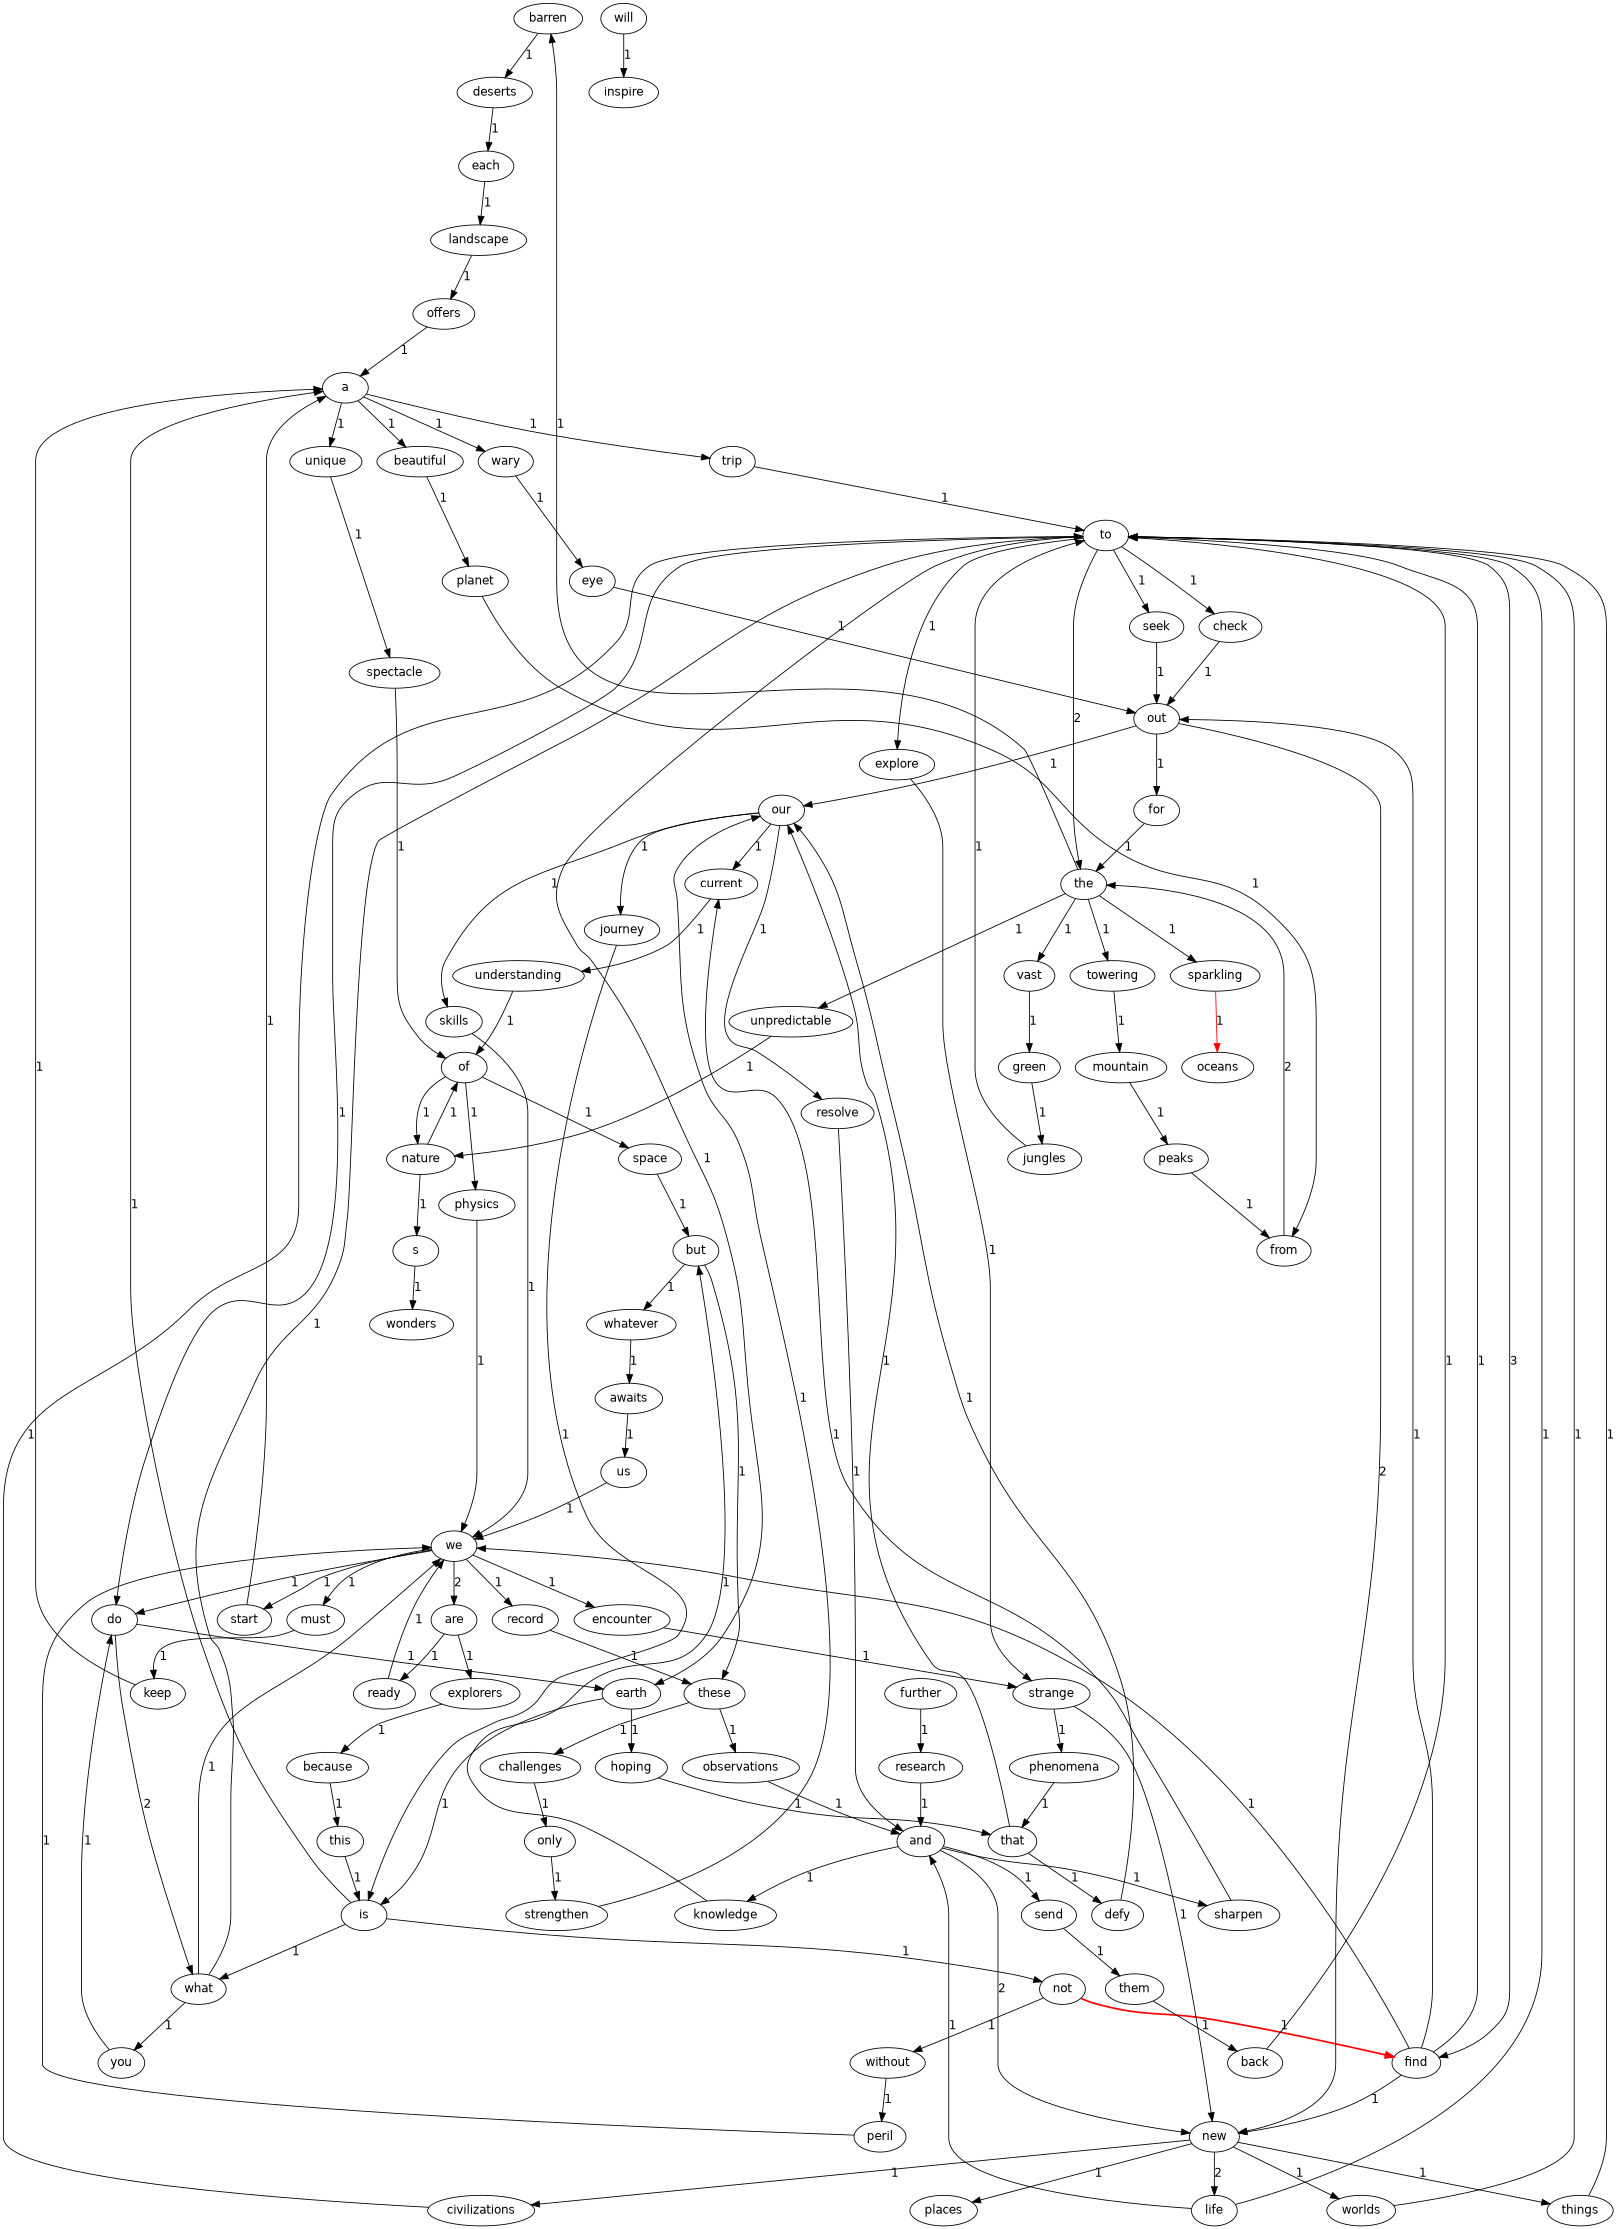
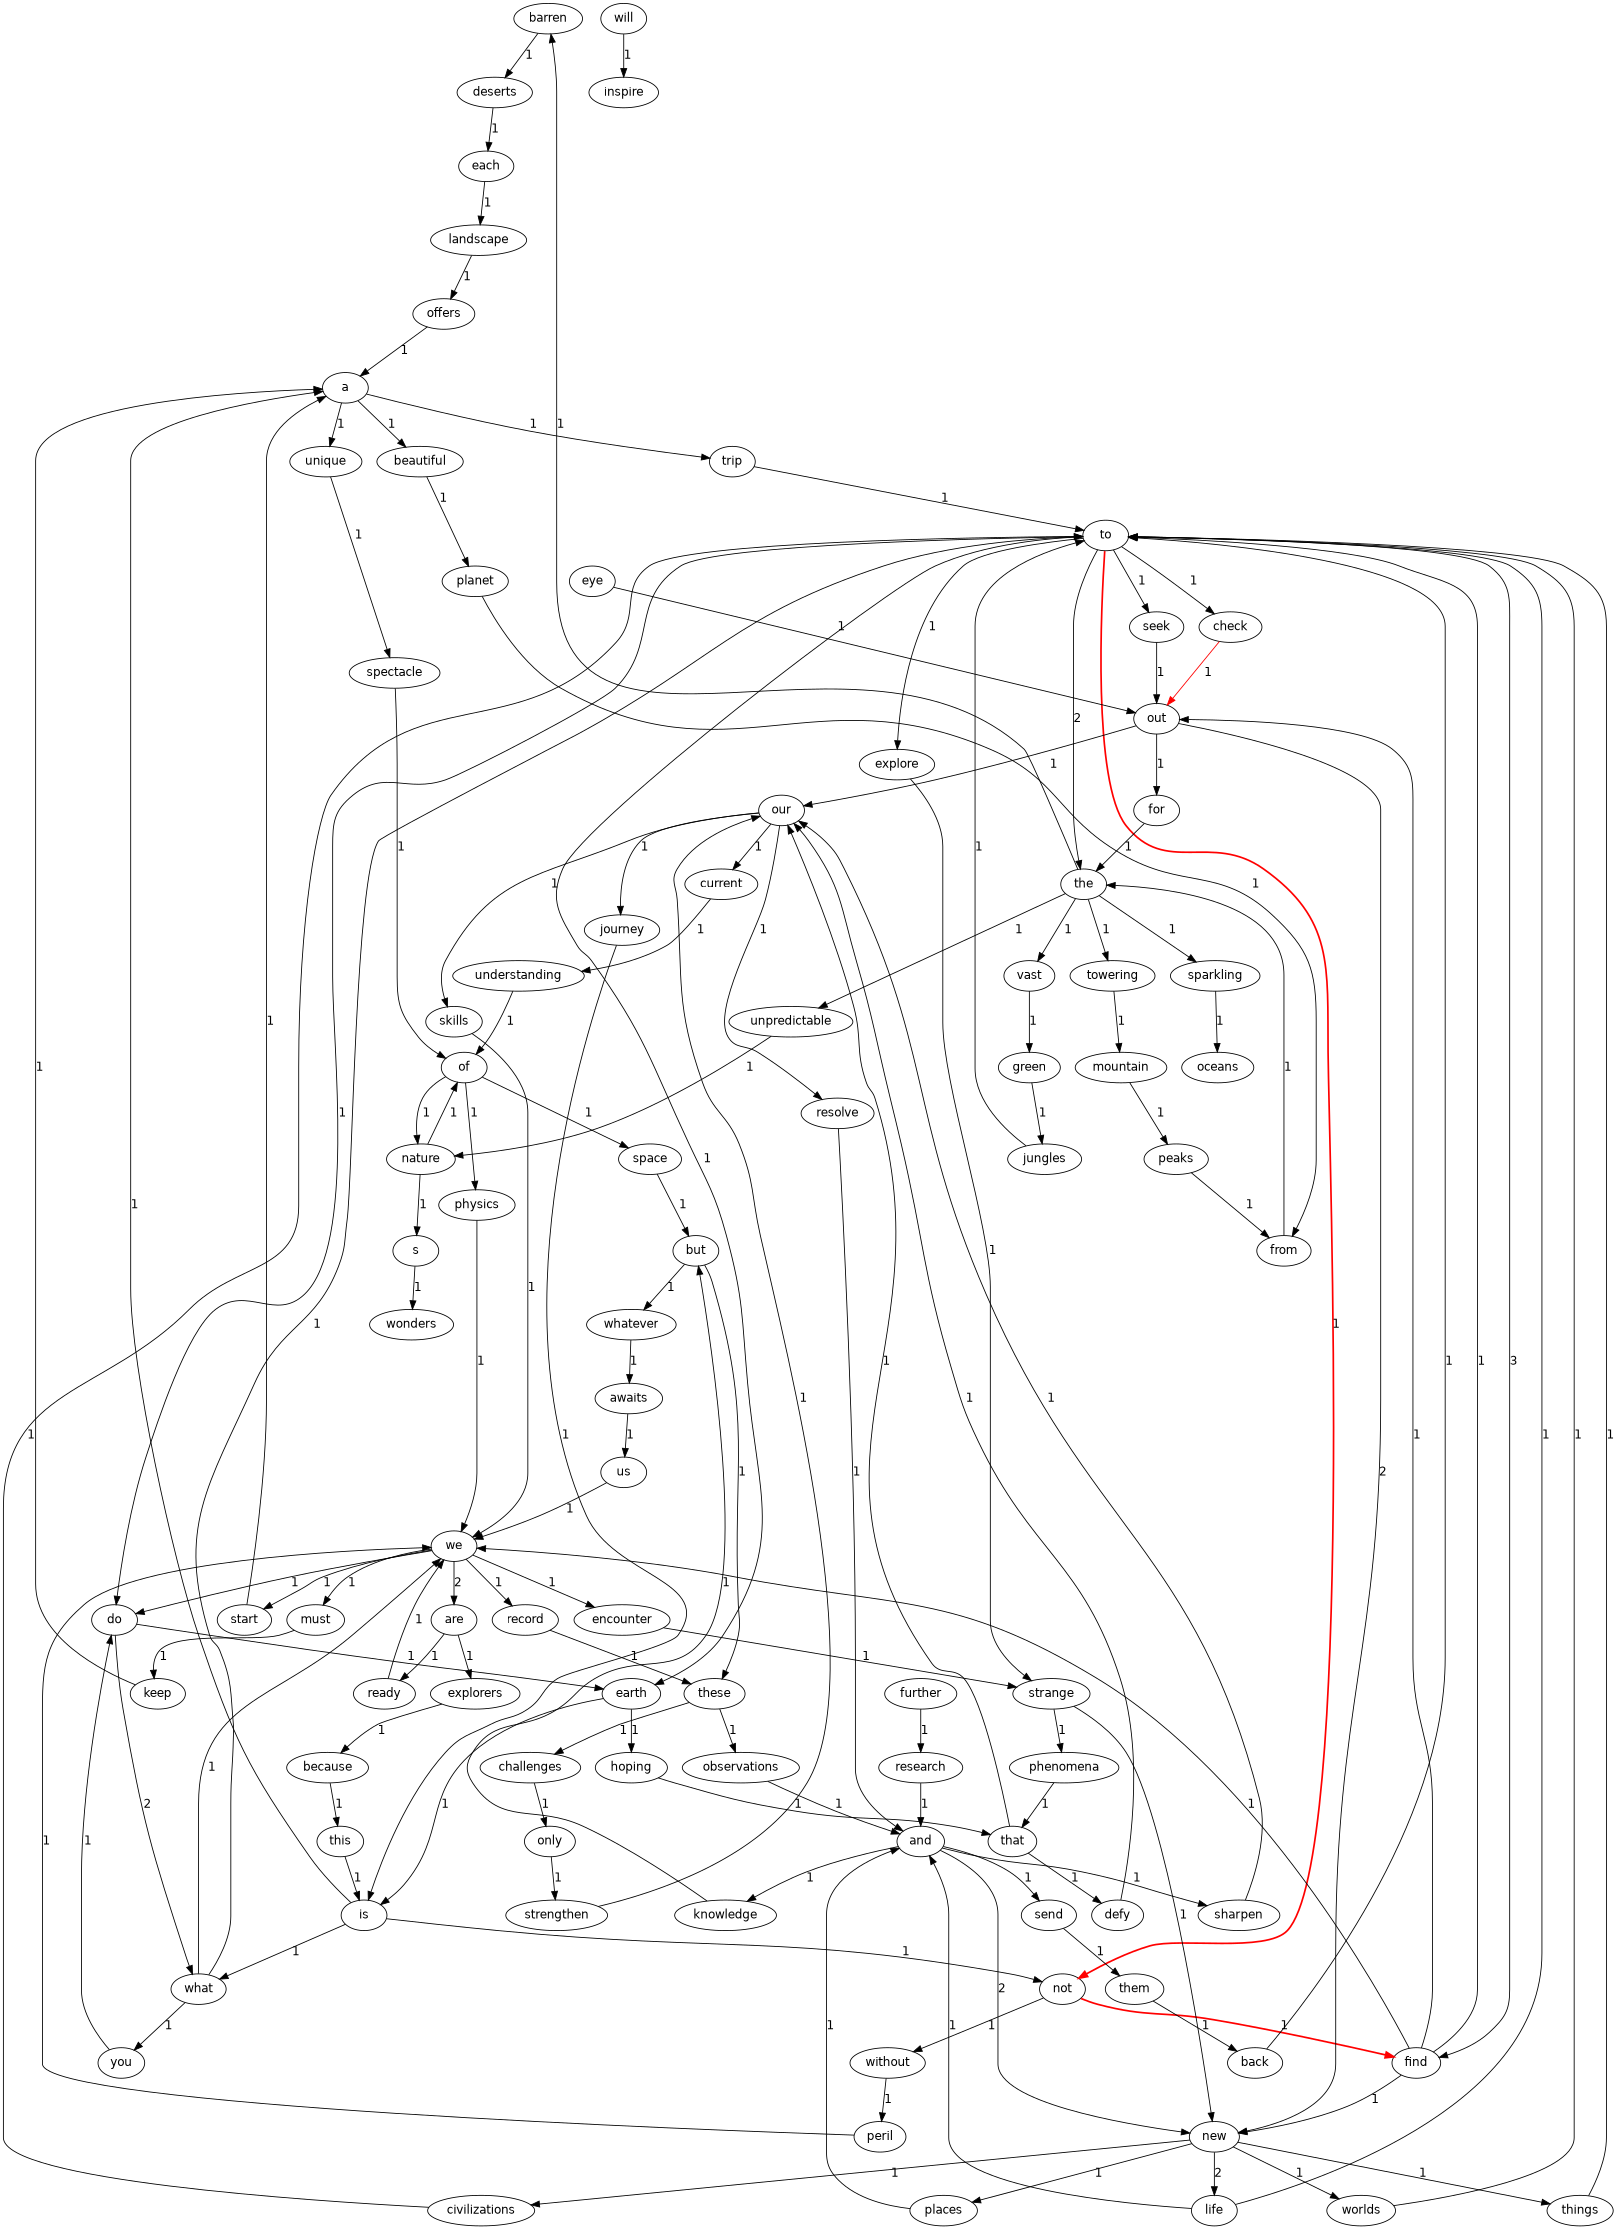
(506, 462) -> none
(1196, 670) -> (1196, 670)
(1216, 1017) -> (1216, 1017)
(1288, 1068) -> (1288, 1068)
none -> (1332, 1283)
(837, 1457) -> (1024, 1372)
none -> (827, 2040)
